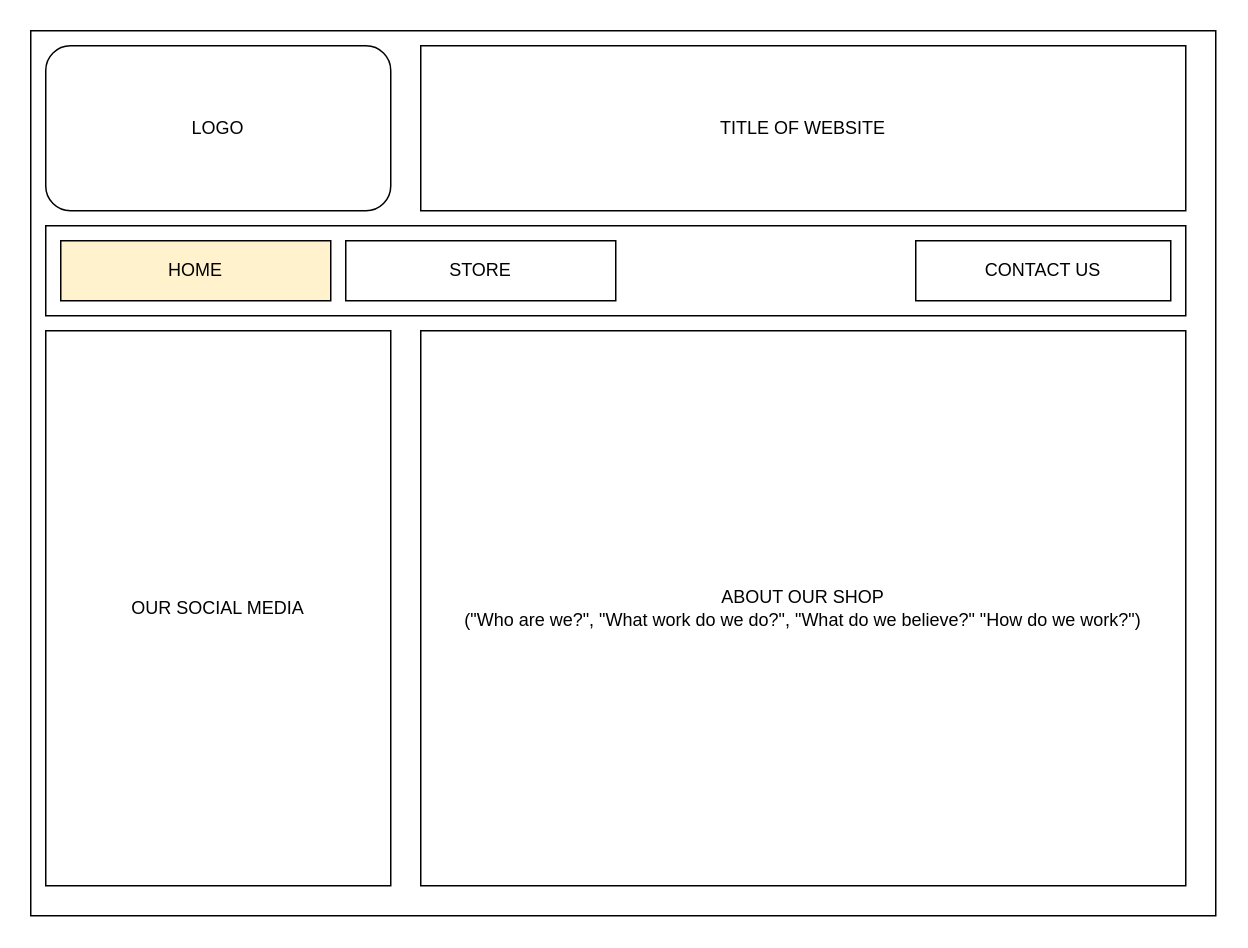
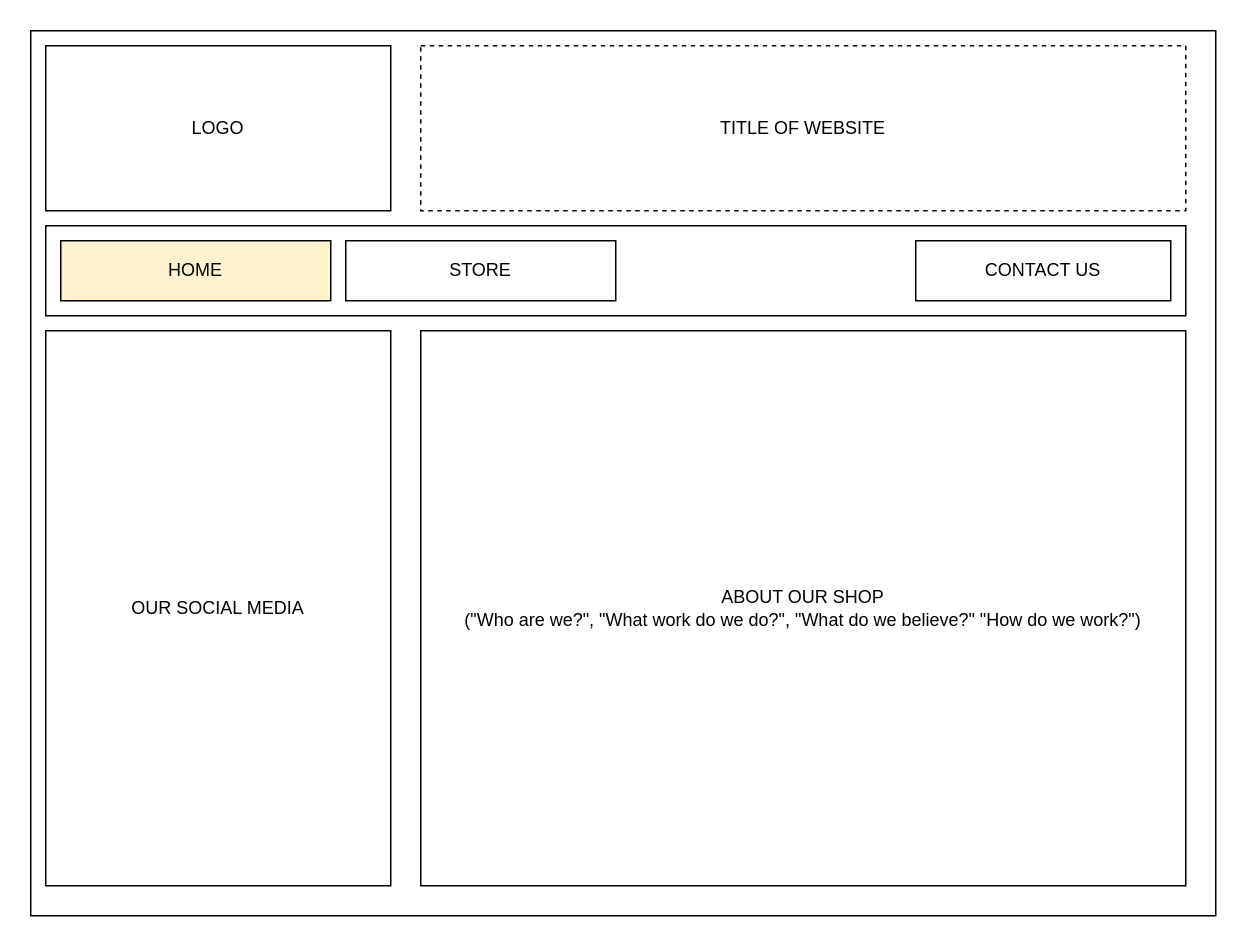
(218, 128) -> (218, 128)
(803, 128) -> (803, 128)
